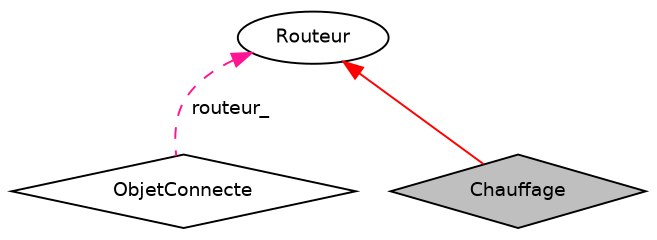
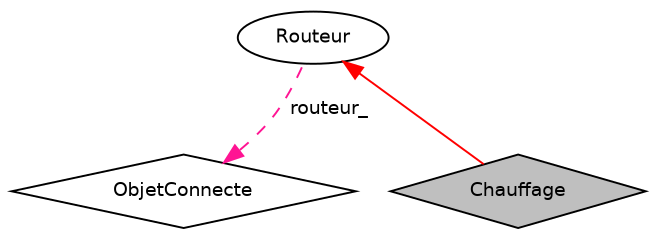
(186, 97) -> (277, 111)
